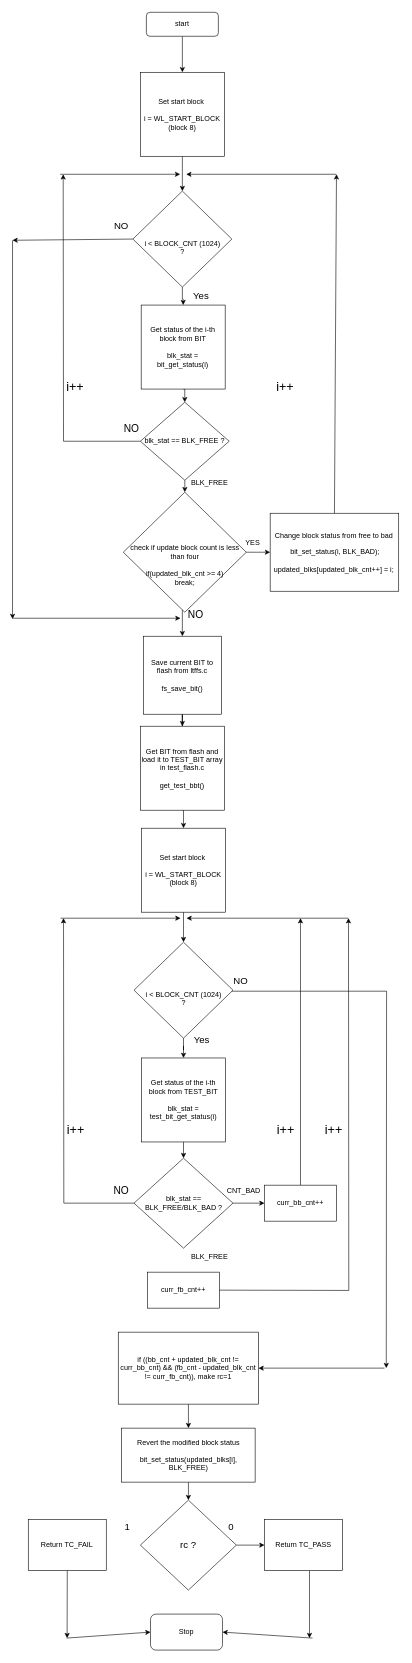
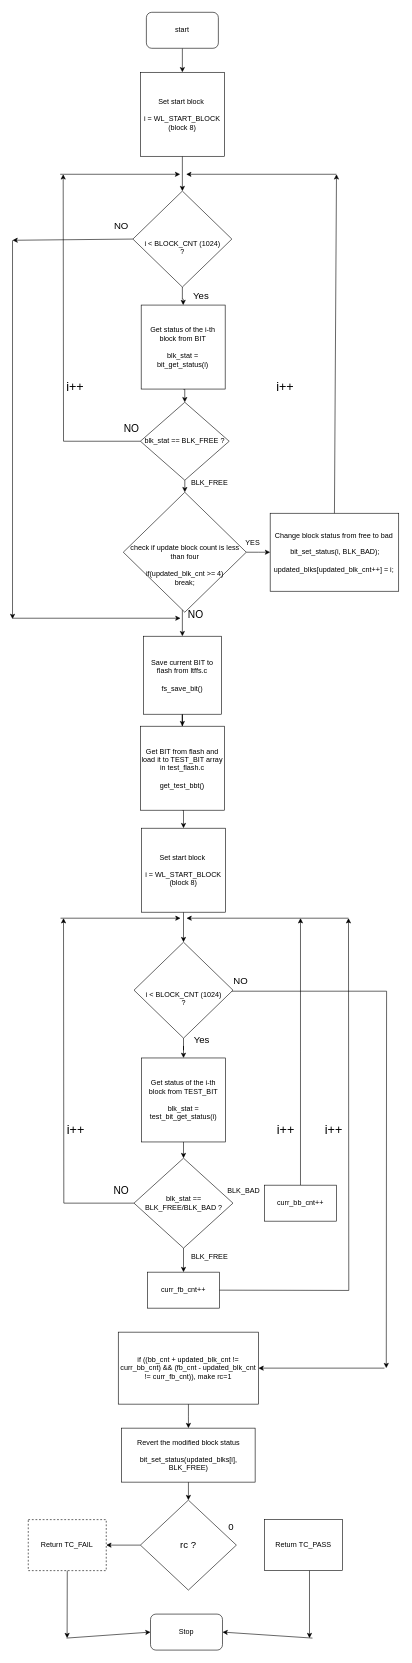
(182, 24) -> (182, 30)
(244, 1191) -> (244, 1191)
(258, 1203) -> (183, 1258)
(127, 1527) -> none
(67, 1545) -> (67, 1545)
(258, 1545) -> (111, 1545)
